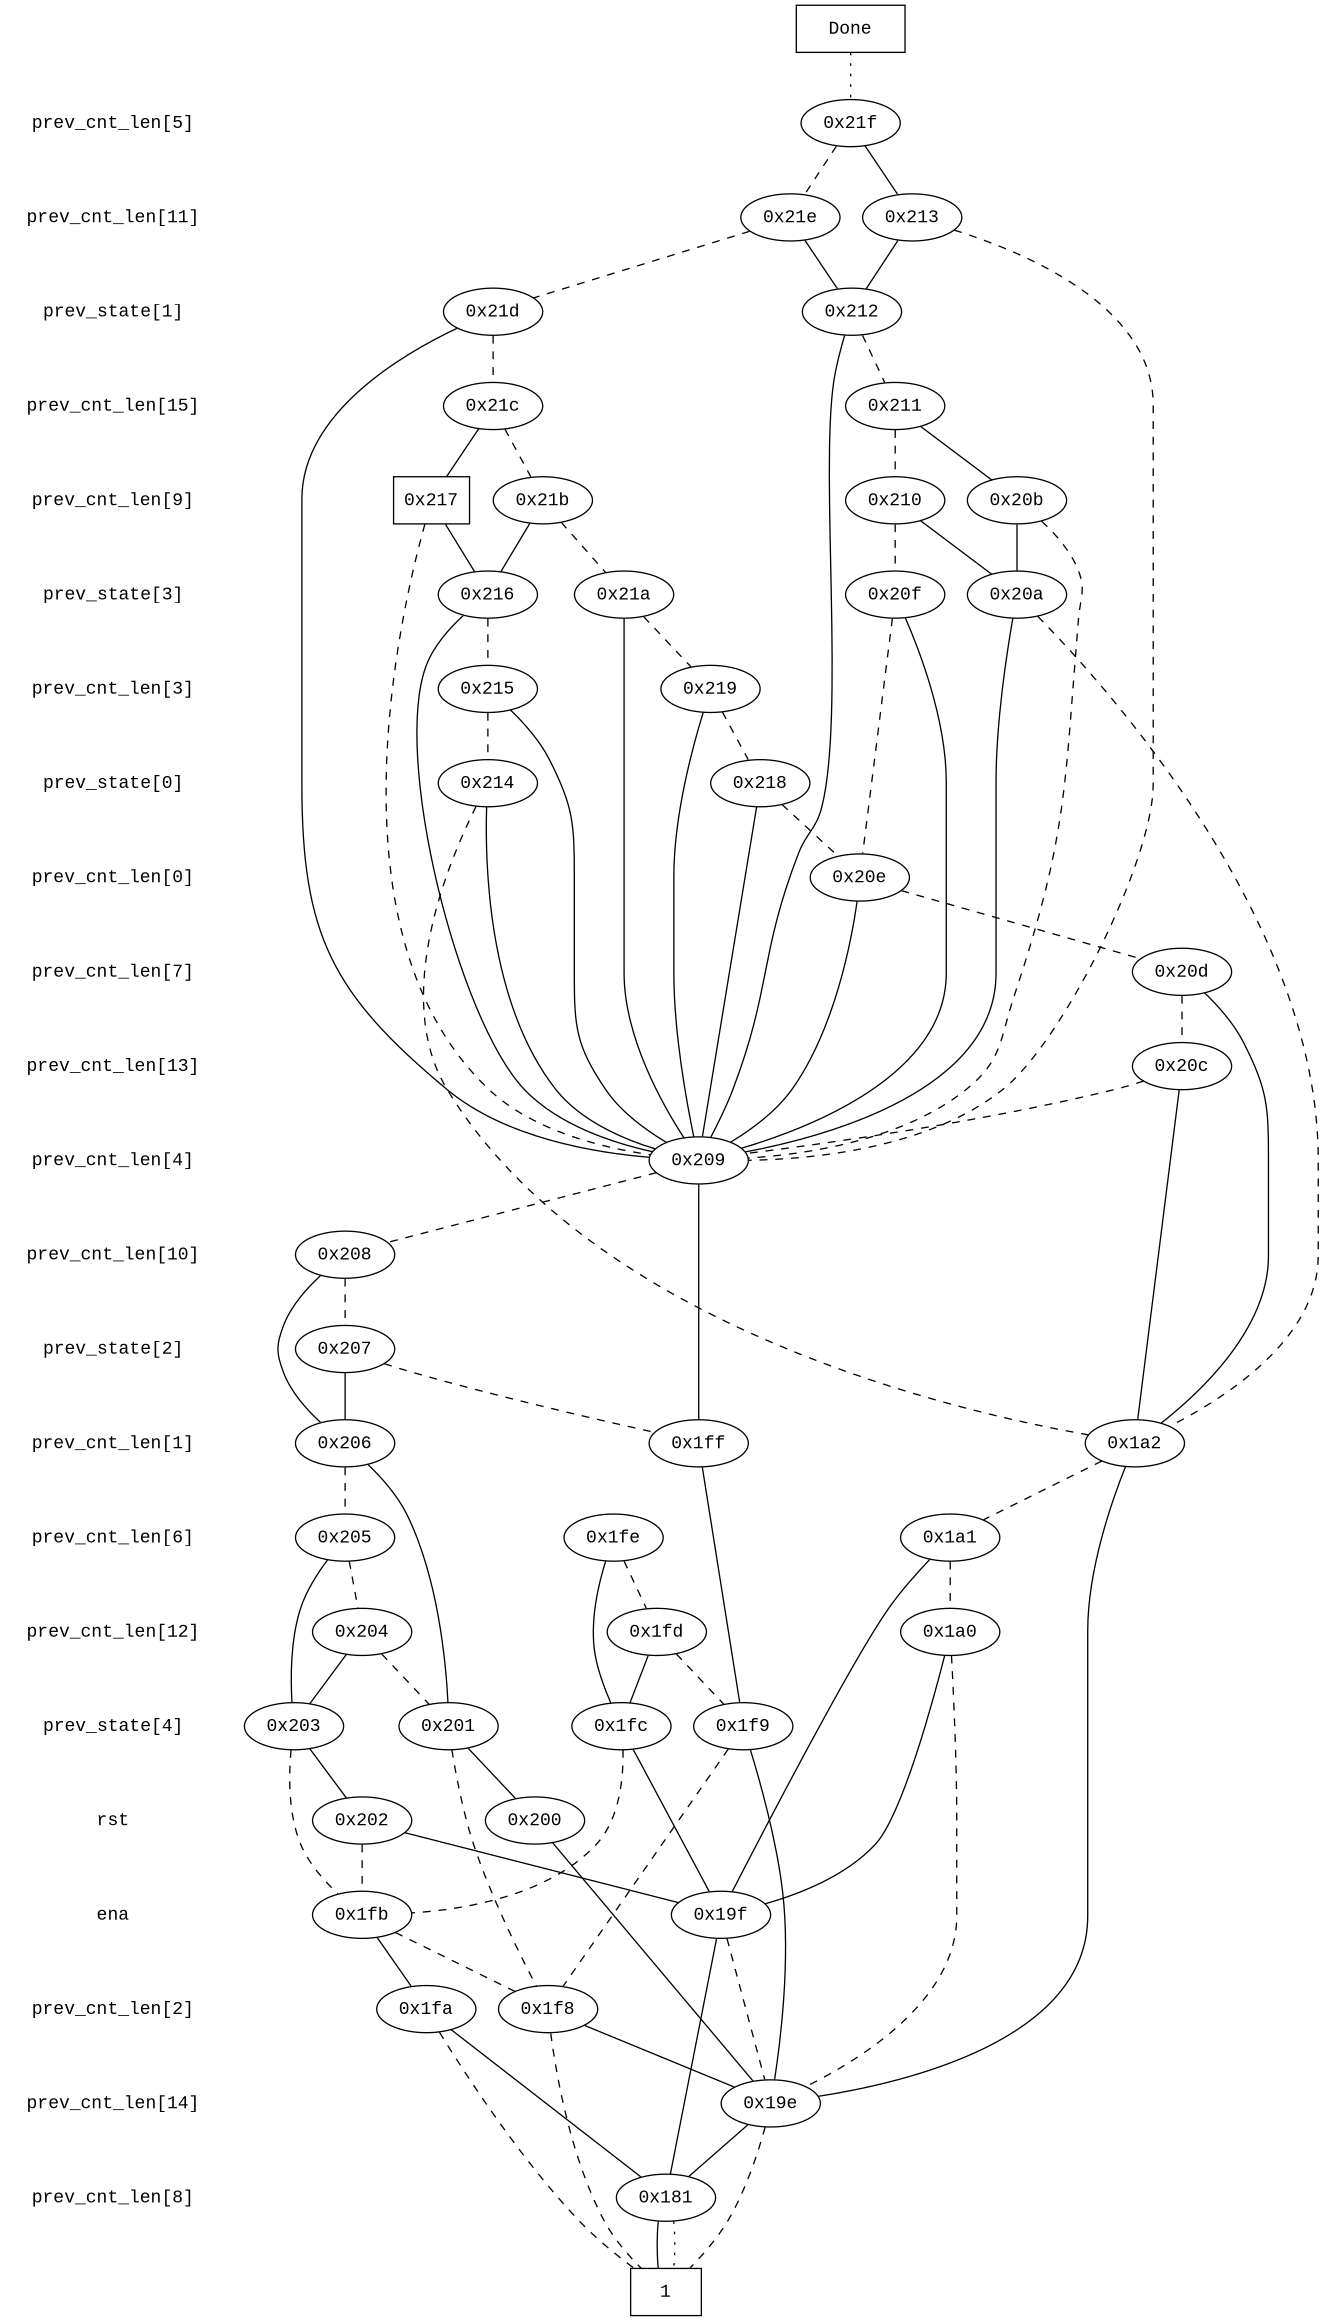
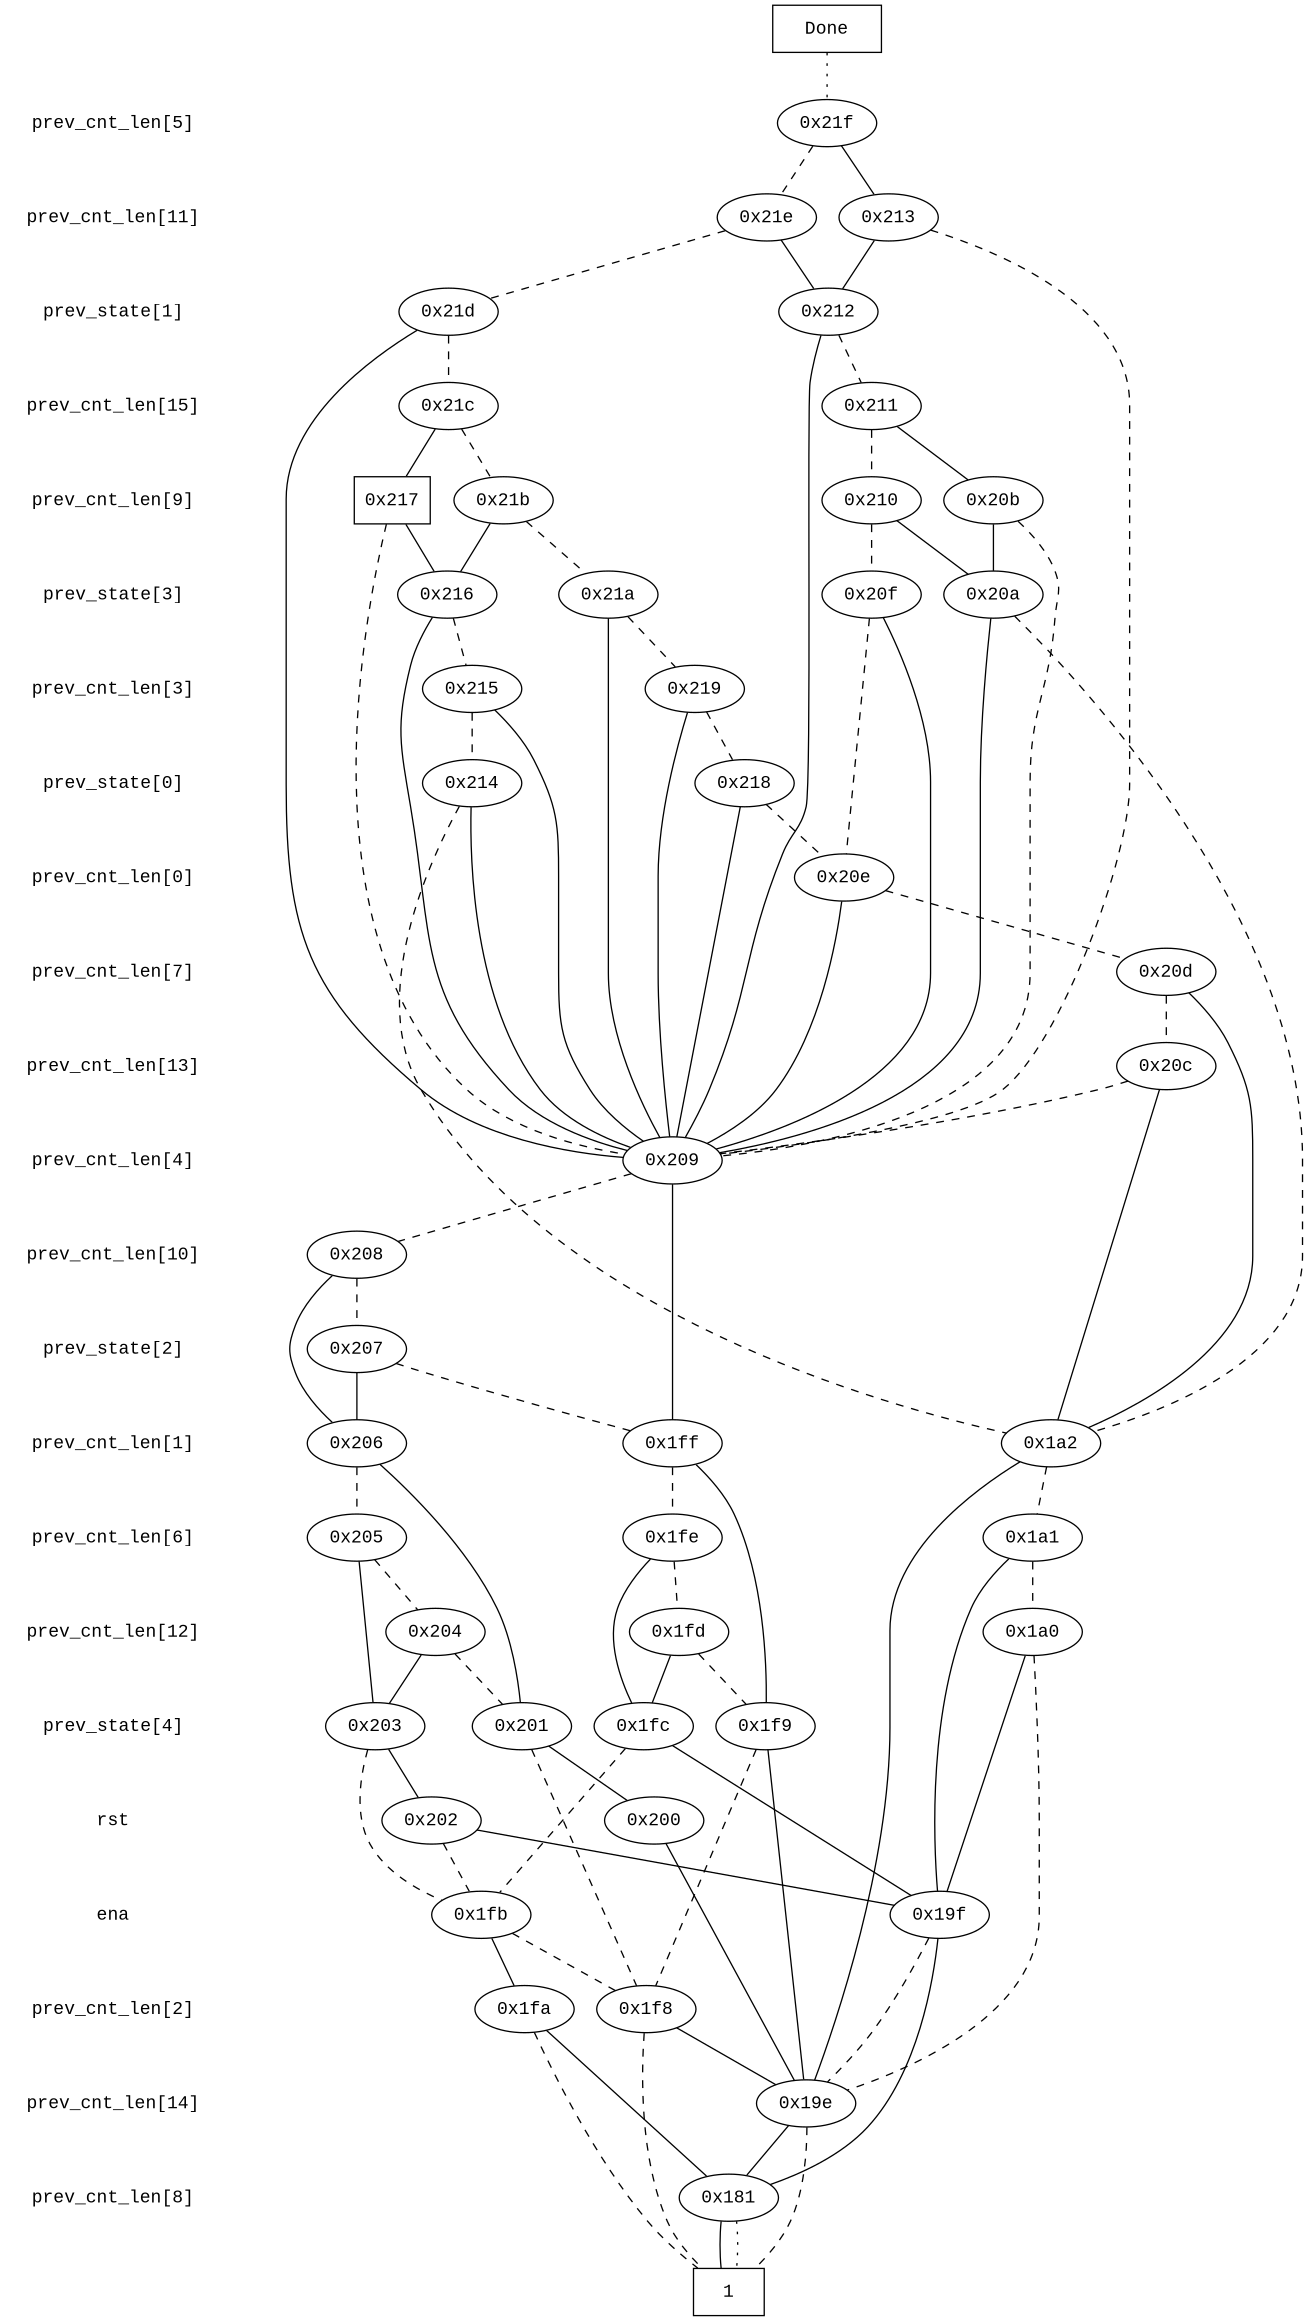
none -> (673, 1491)
